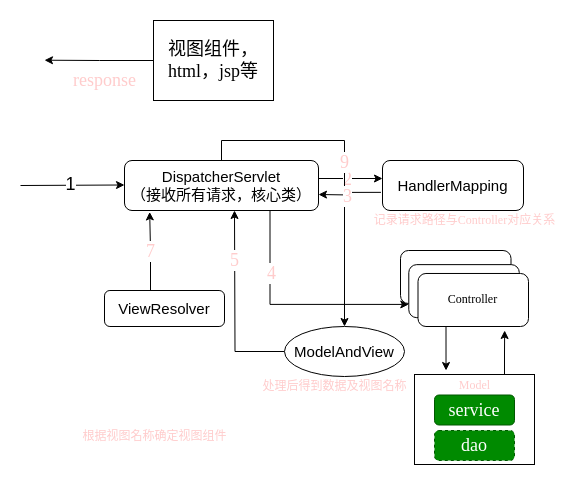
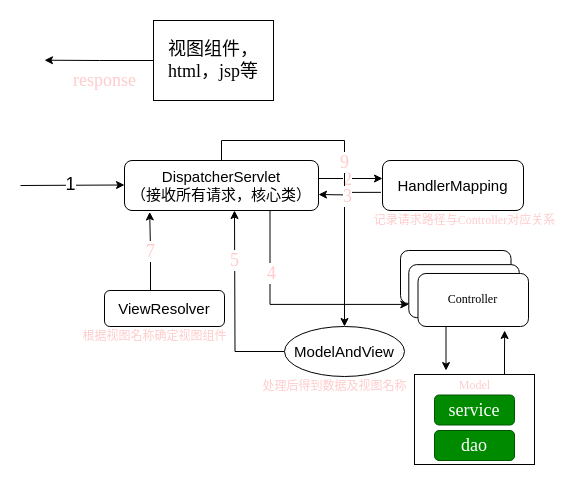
(155, 437) -> (155, 337)
(475, 446) -> (475, 446)
